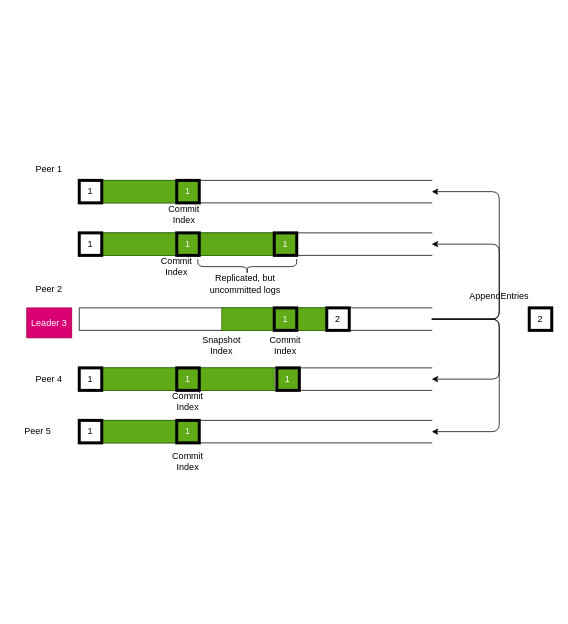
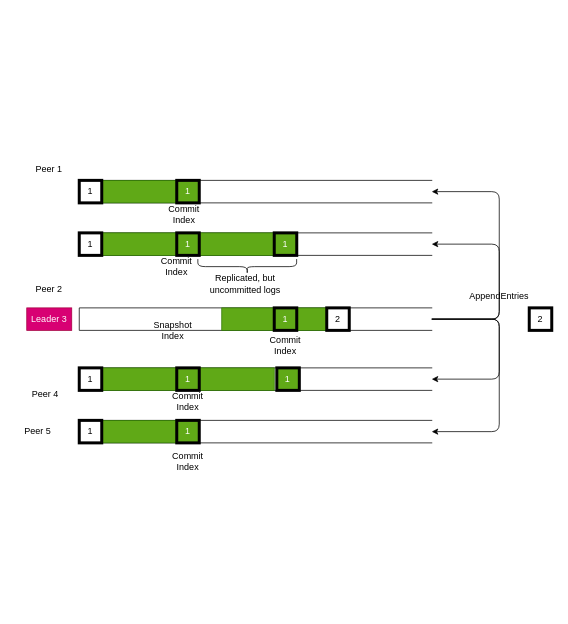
(49, 323) -> (49, 319)
(222, 345) -> (173, 330)
(49, 379) -> (45, 394)
